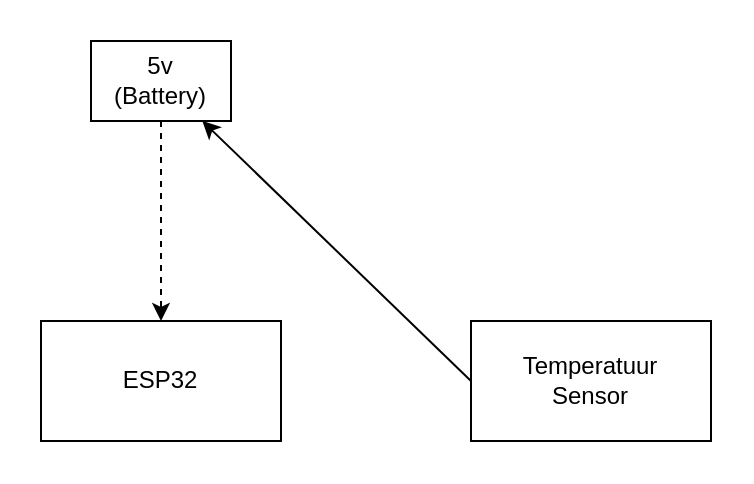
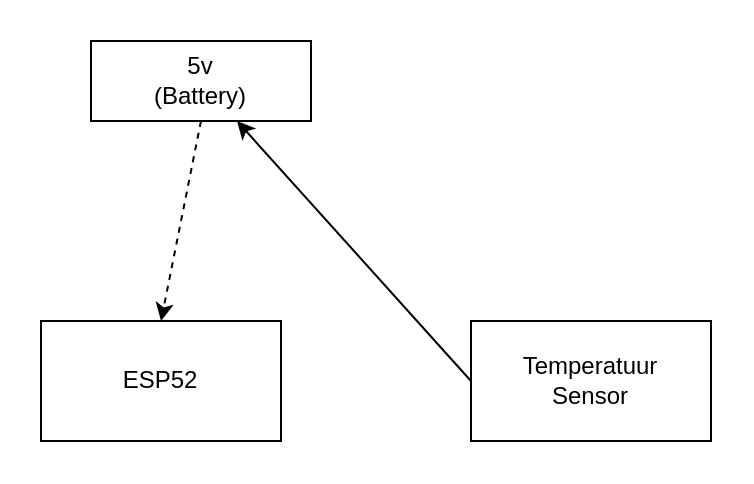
(161, 81) -> (201, 81)
(161, 381) -> (161, 381)
